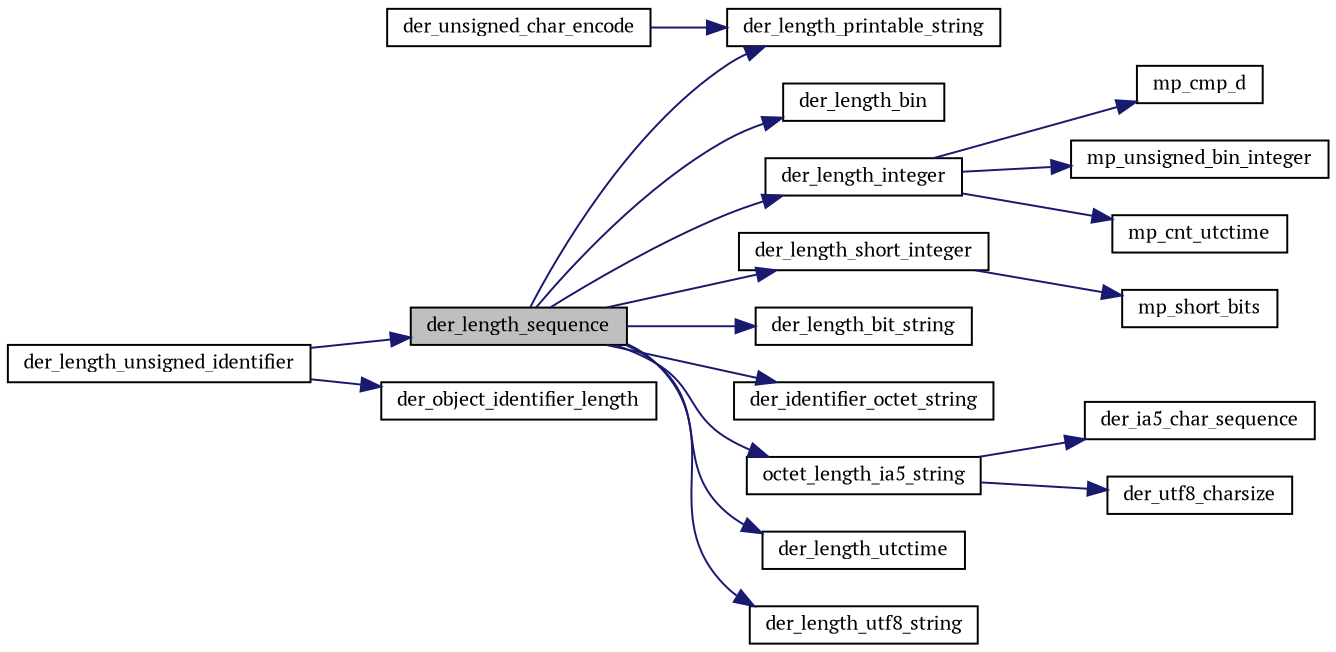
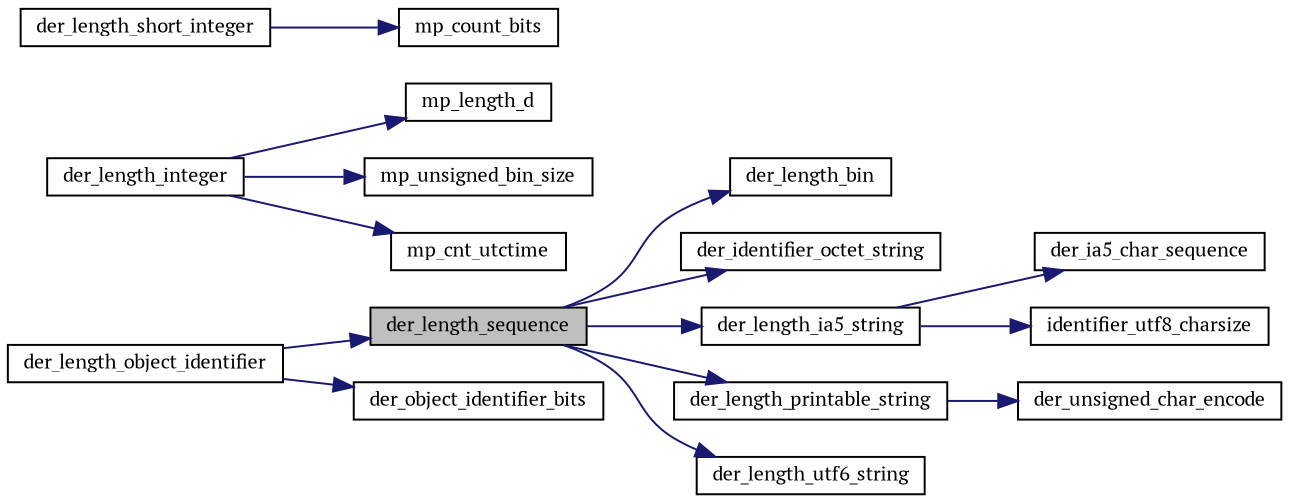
(679, 28) -> (973, 401)
(1200, 85) -> (479, 102)
(1200, 159) -> (479, 177)
(654, 248) -> none
(682, 291) -> none
(1200, 309) -> (479, 28)
(864, 326) -> none
(159, 364) -> (145, 364)
(519, 401) -> (479, 401)
(864, 476) -> (811, 326)
(1200, 495) -> (1150, 326)
(864, 550) -> none
(864, 625) -> (811, 476)
